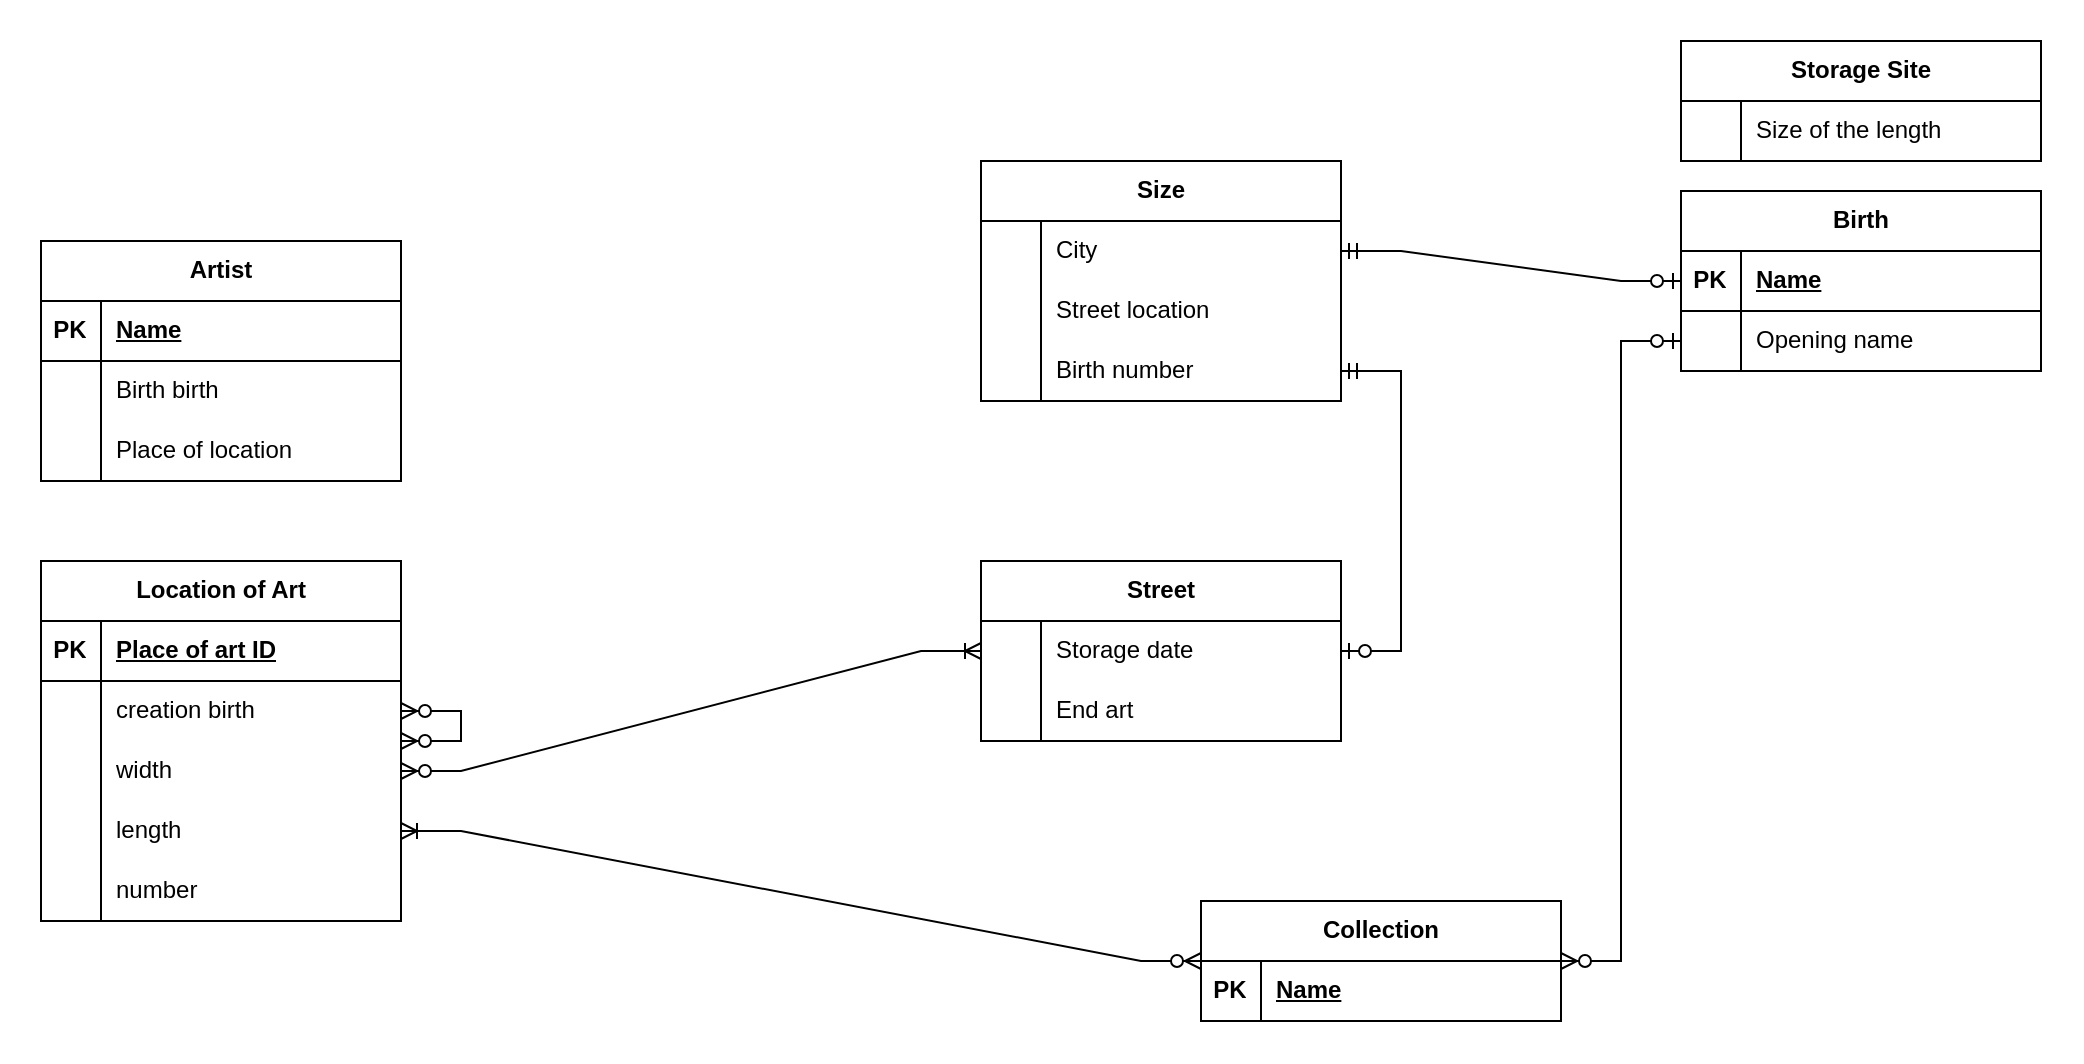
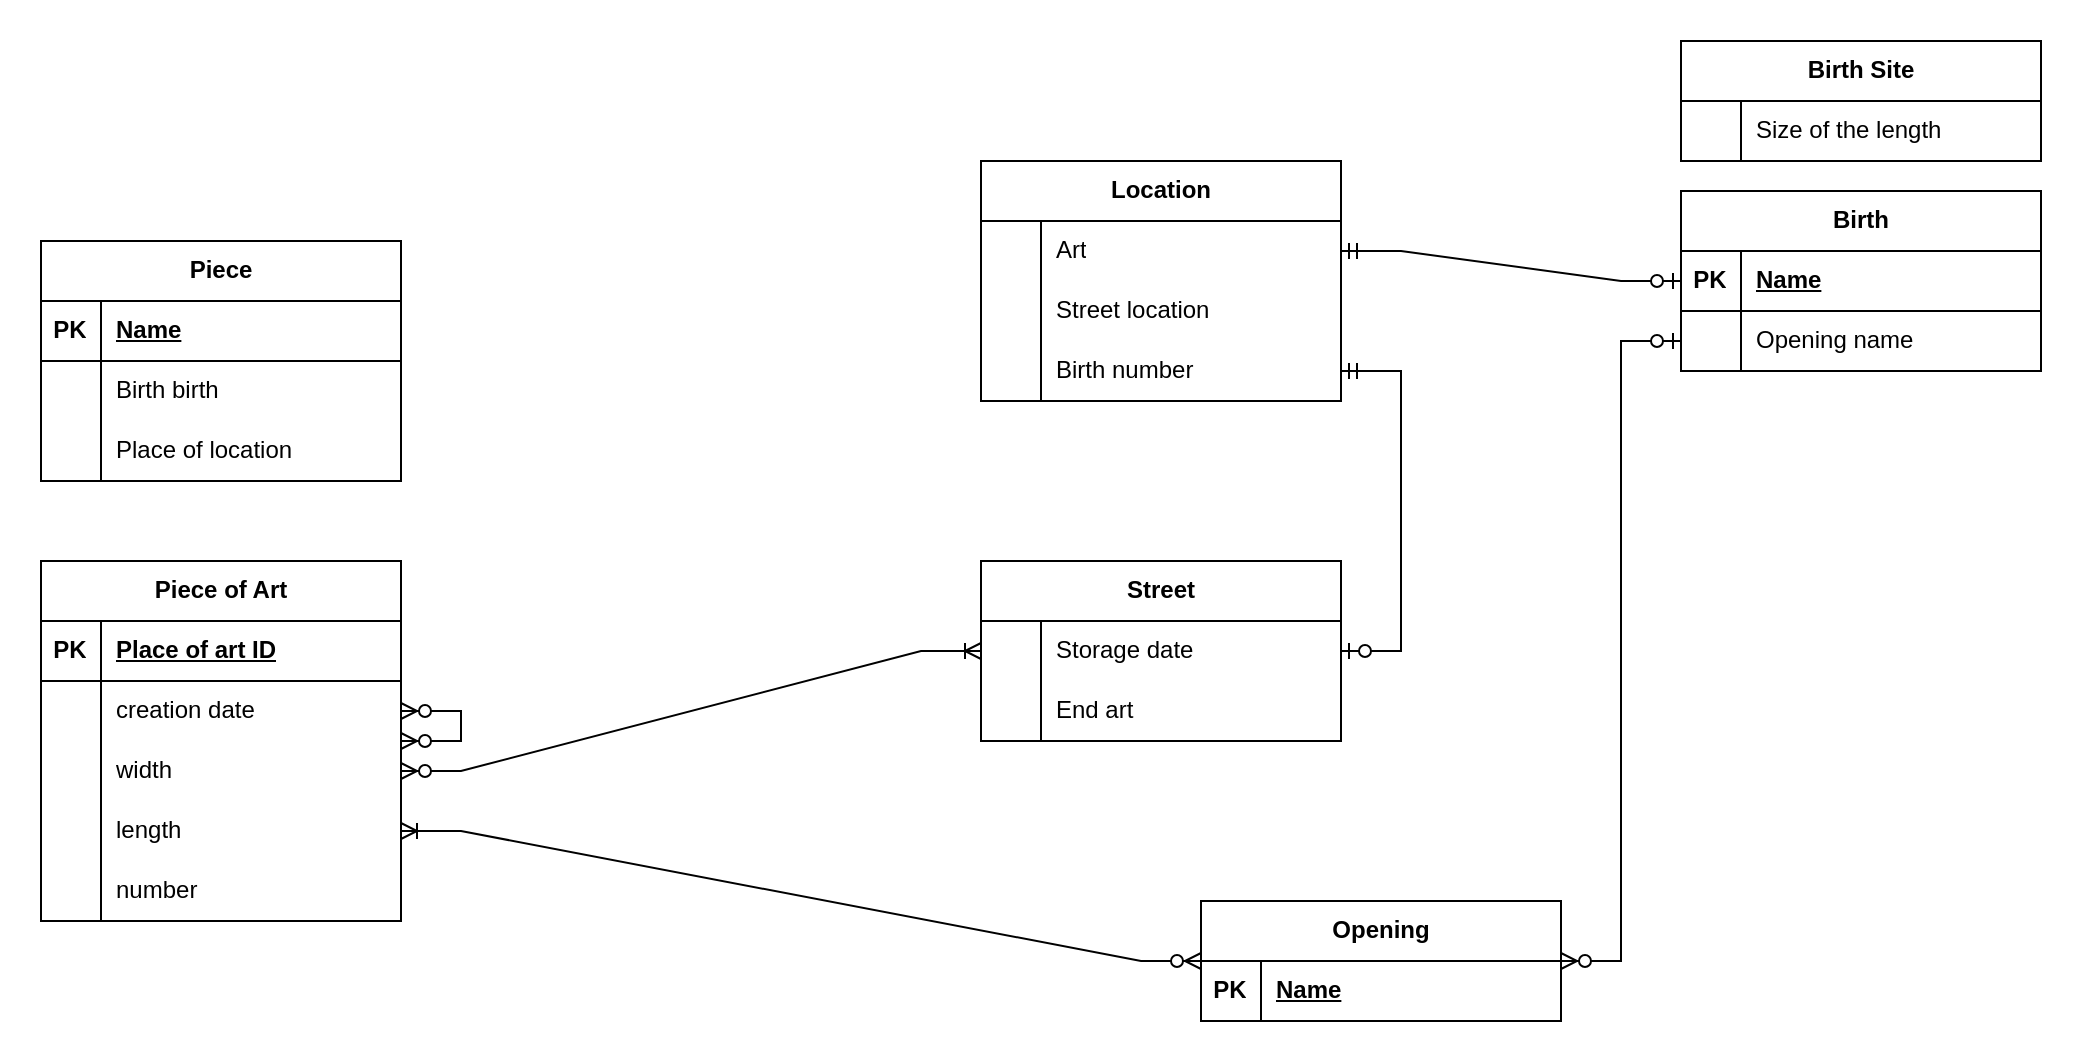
(1862, 71) -> (1862, 71)
(1162, 191) -> (1162, 191)
(1081, 251) -> (1077, 251)
(222, 271) -> (222, 271)
(222, 591) -> (222, 591)
(202, 711) -> (198, 711)
(1382, 931) -> (1382, 931)
